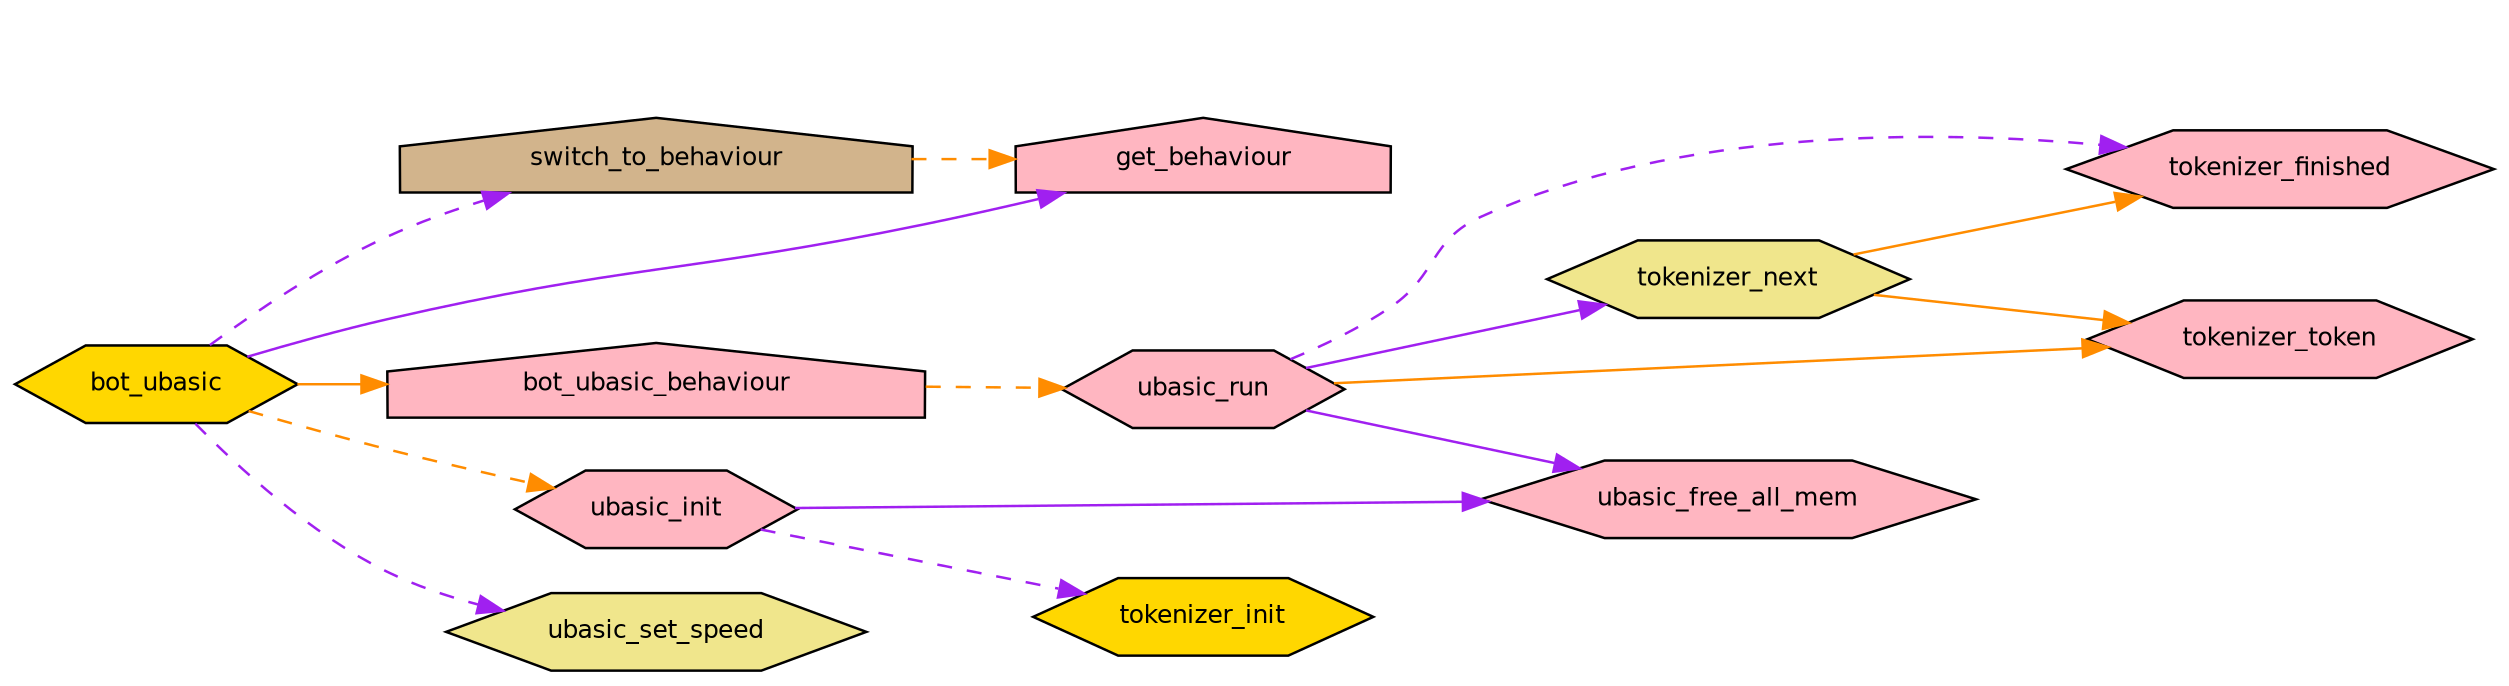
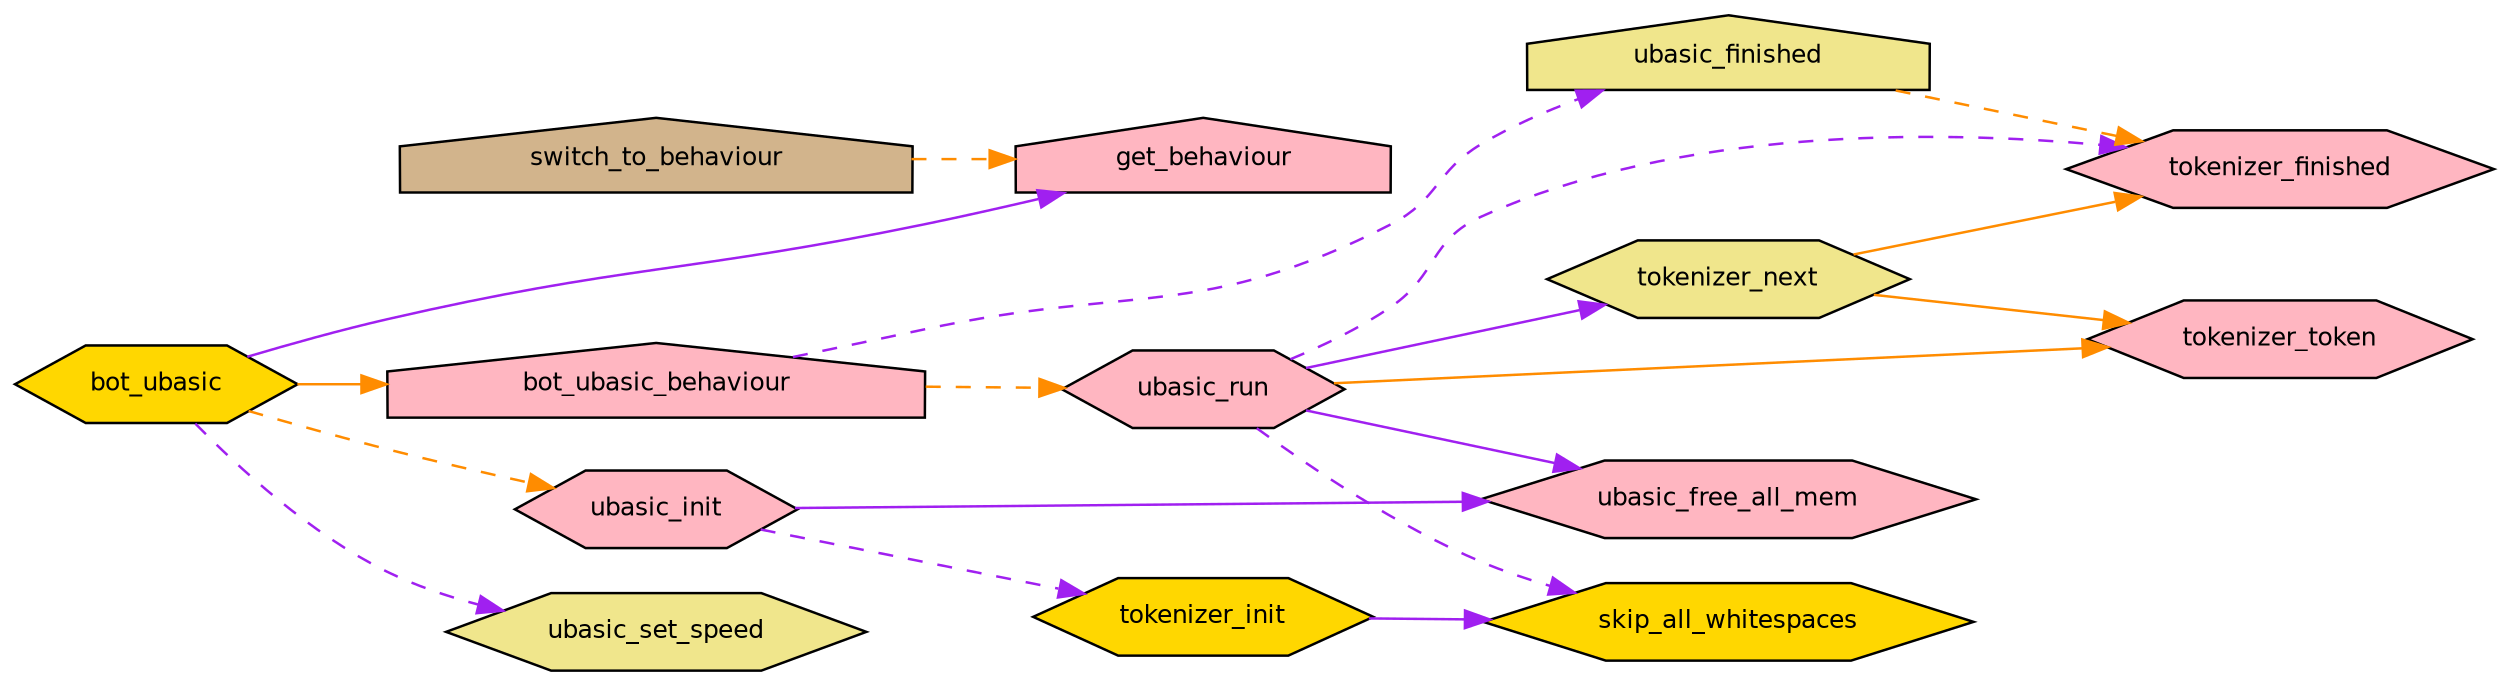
none -> (1728, 57)
(340, 260) -> none
none -> (1728, 622)
